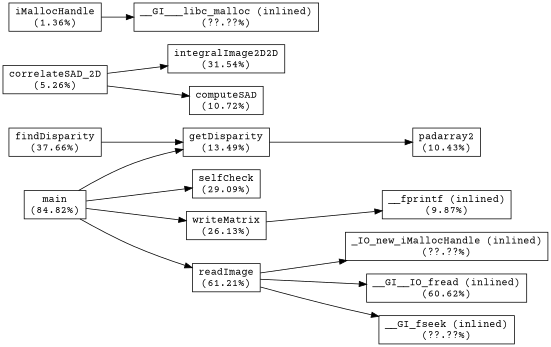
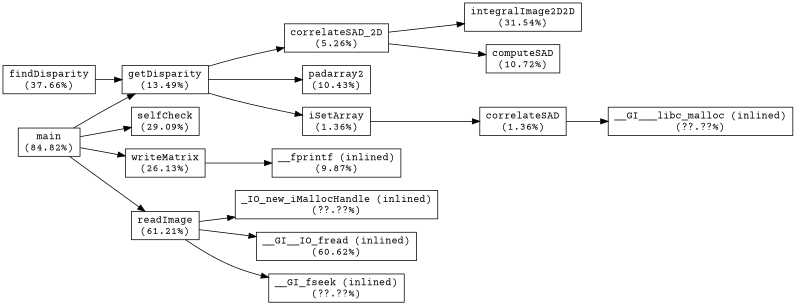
(55, 17) -> (523, 121)
none -> (243, 57)
none -> (336, 121)
